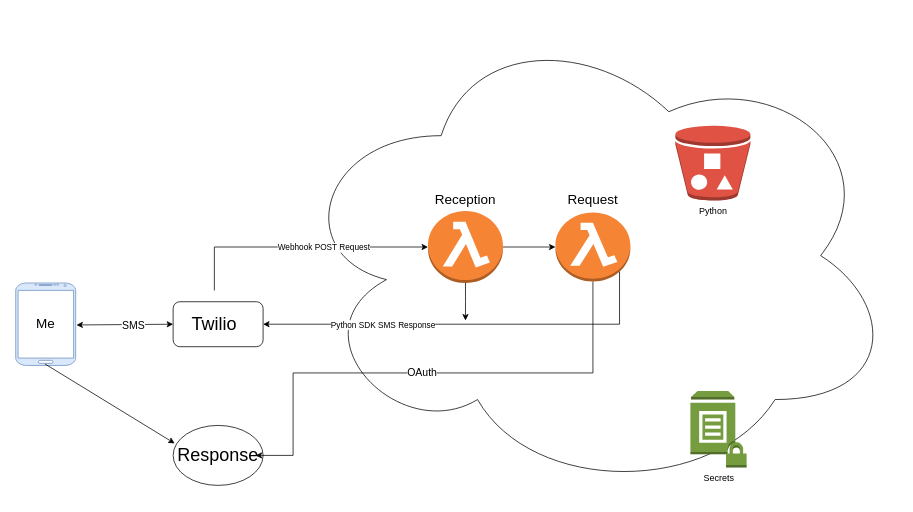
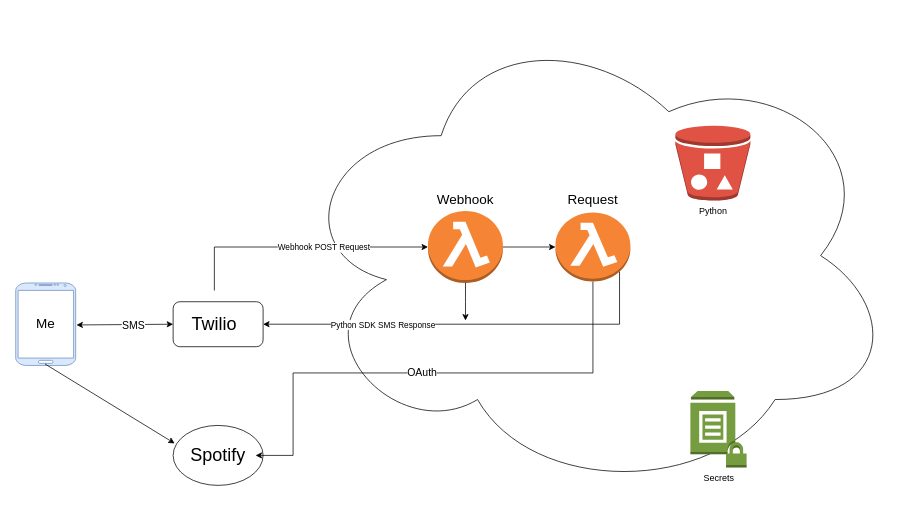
(465, 200) -> (465, 200)
(218, 456) -> (218, 456)
